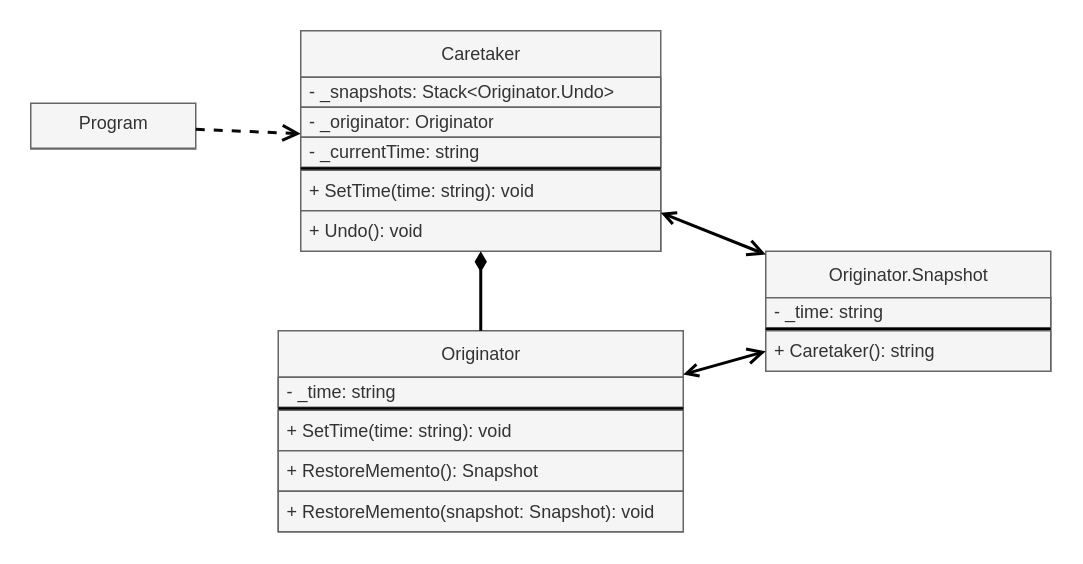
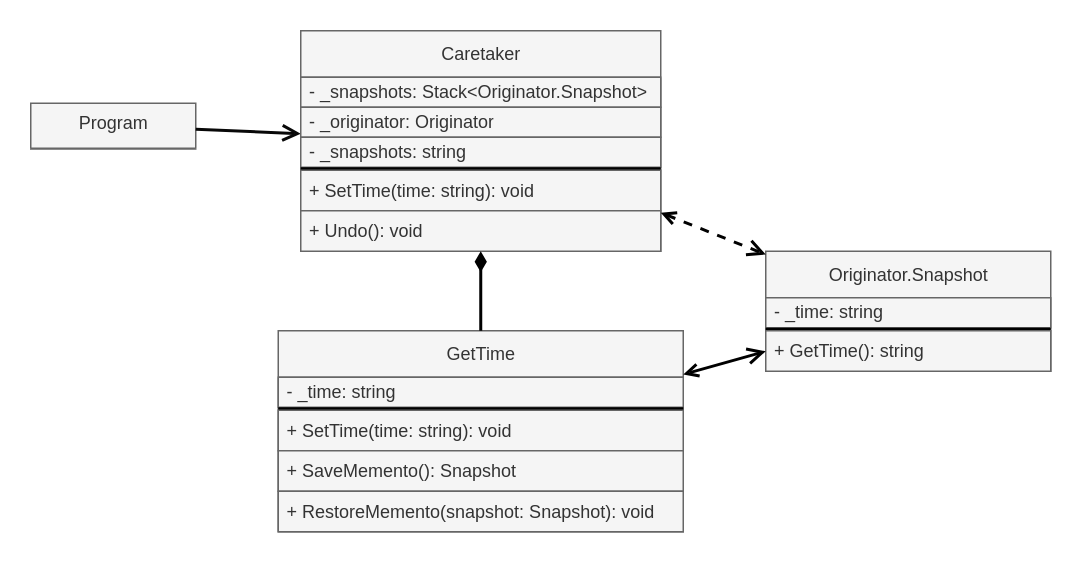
(477, 92) -> (497, 92)
(245, 131) -> (245, 131)
(409, 152) -> (401, 152)
(712, 233) -> (712, 233)
(874, 352) -> (861, 352)
(482, 355) -> (482, 355)
(424, 472) -> (409, 472)
